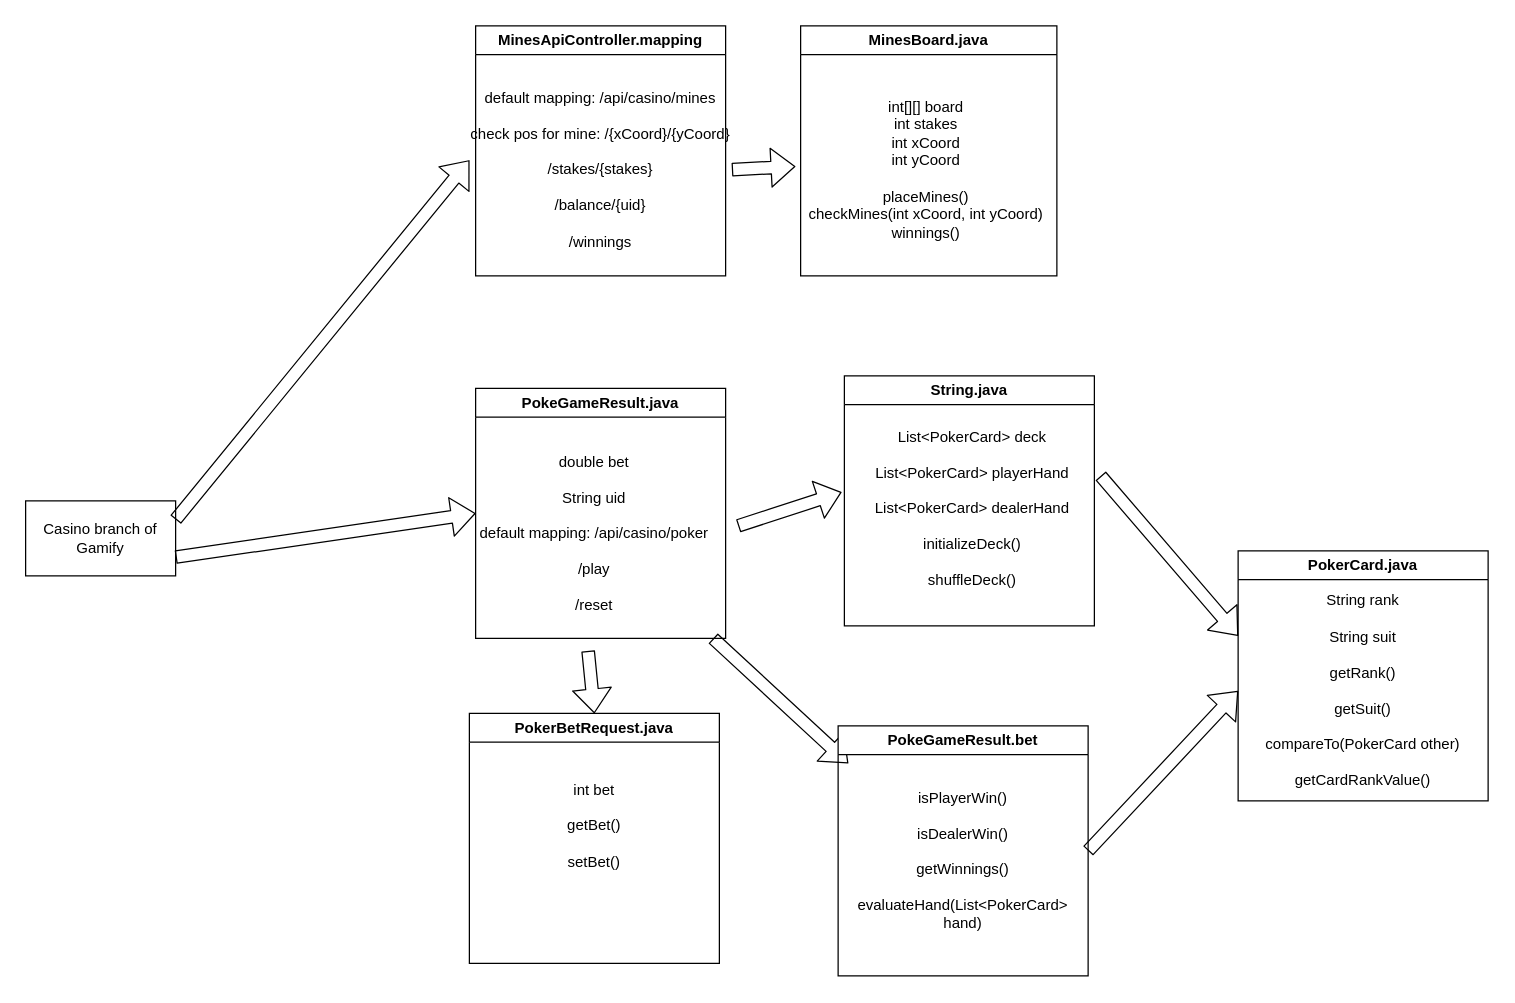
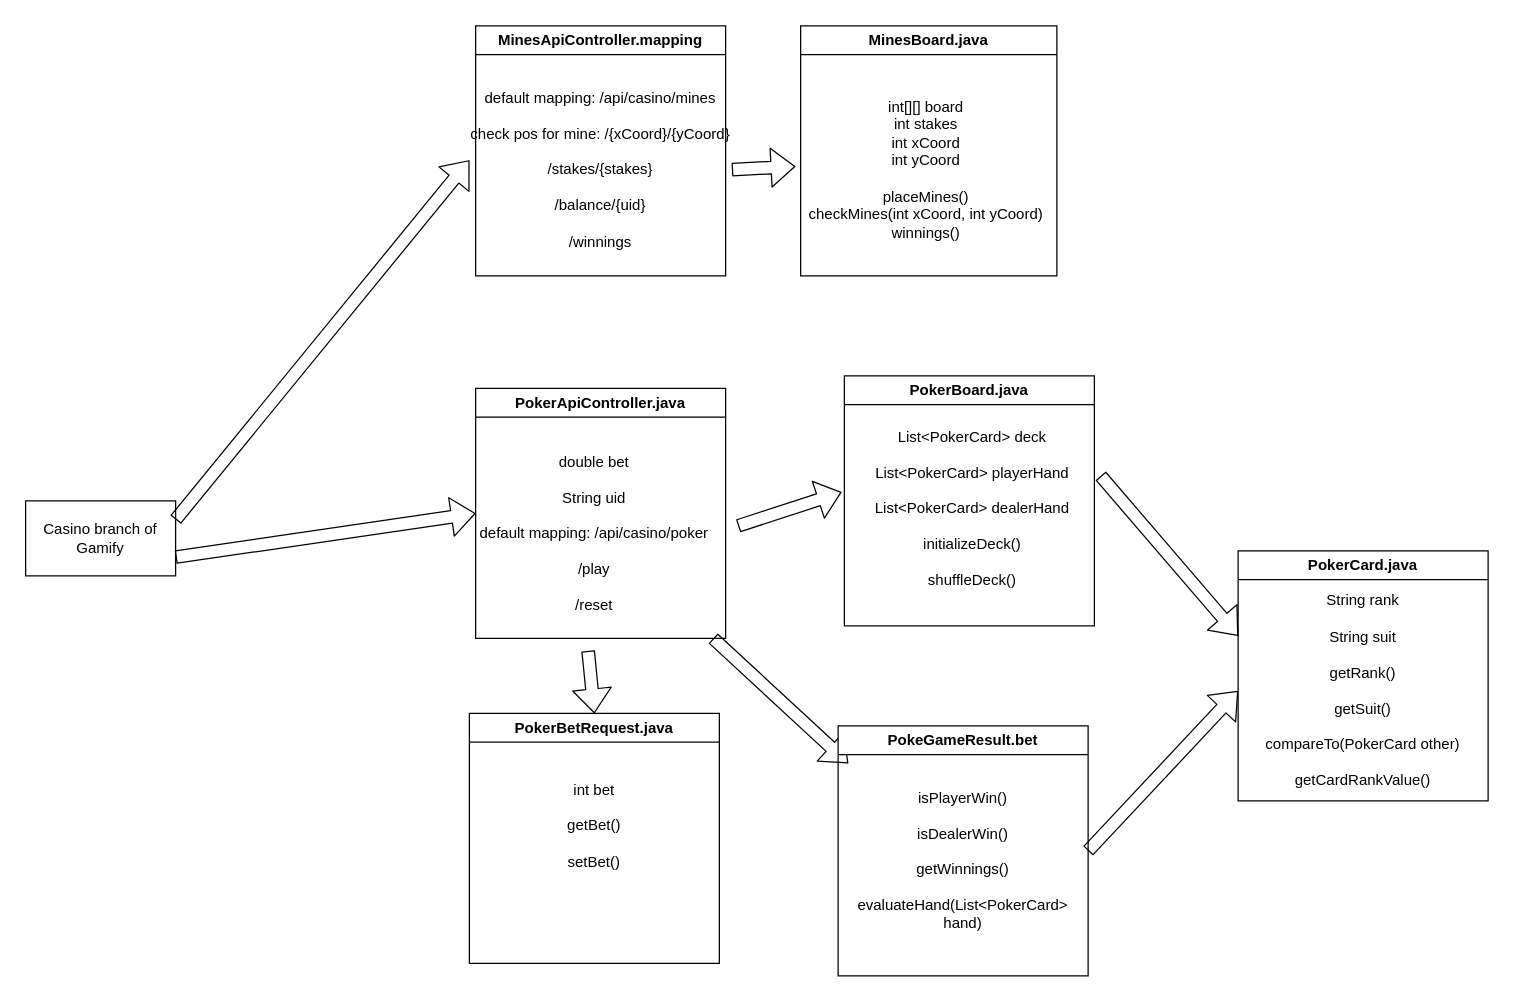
(969, 391) -> (969, 391)
(601, 403) -> (601, 403)
